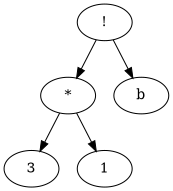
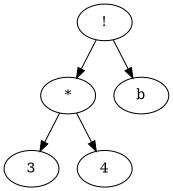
(105, 169) -> (105, 169)
